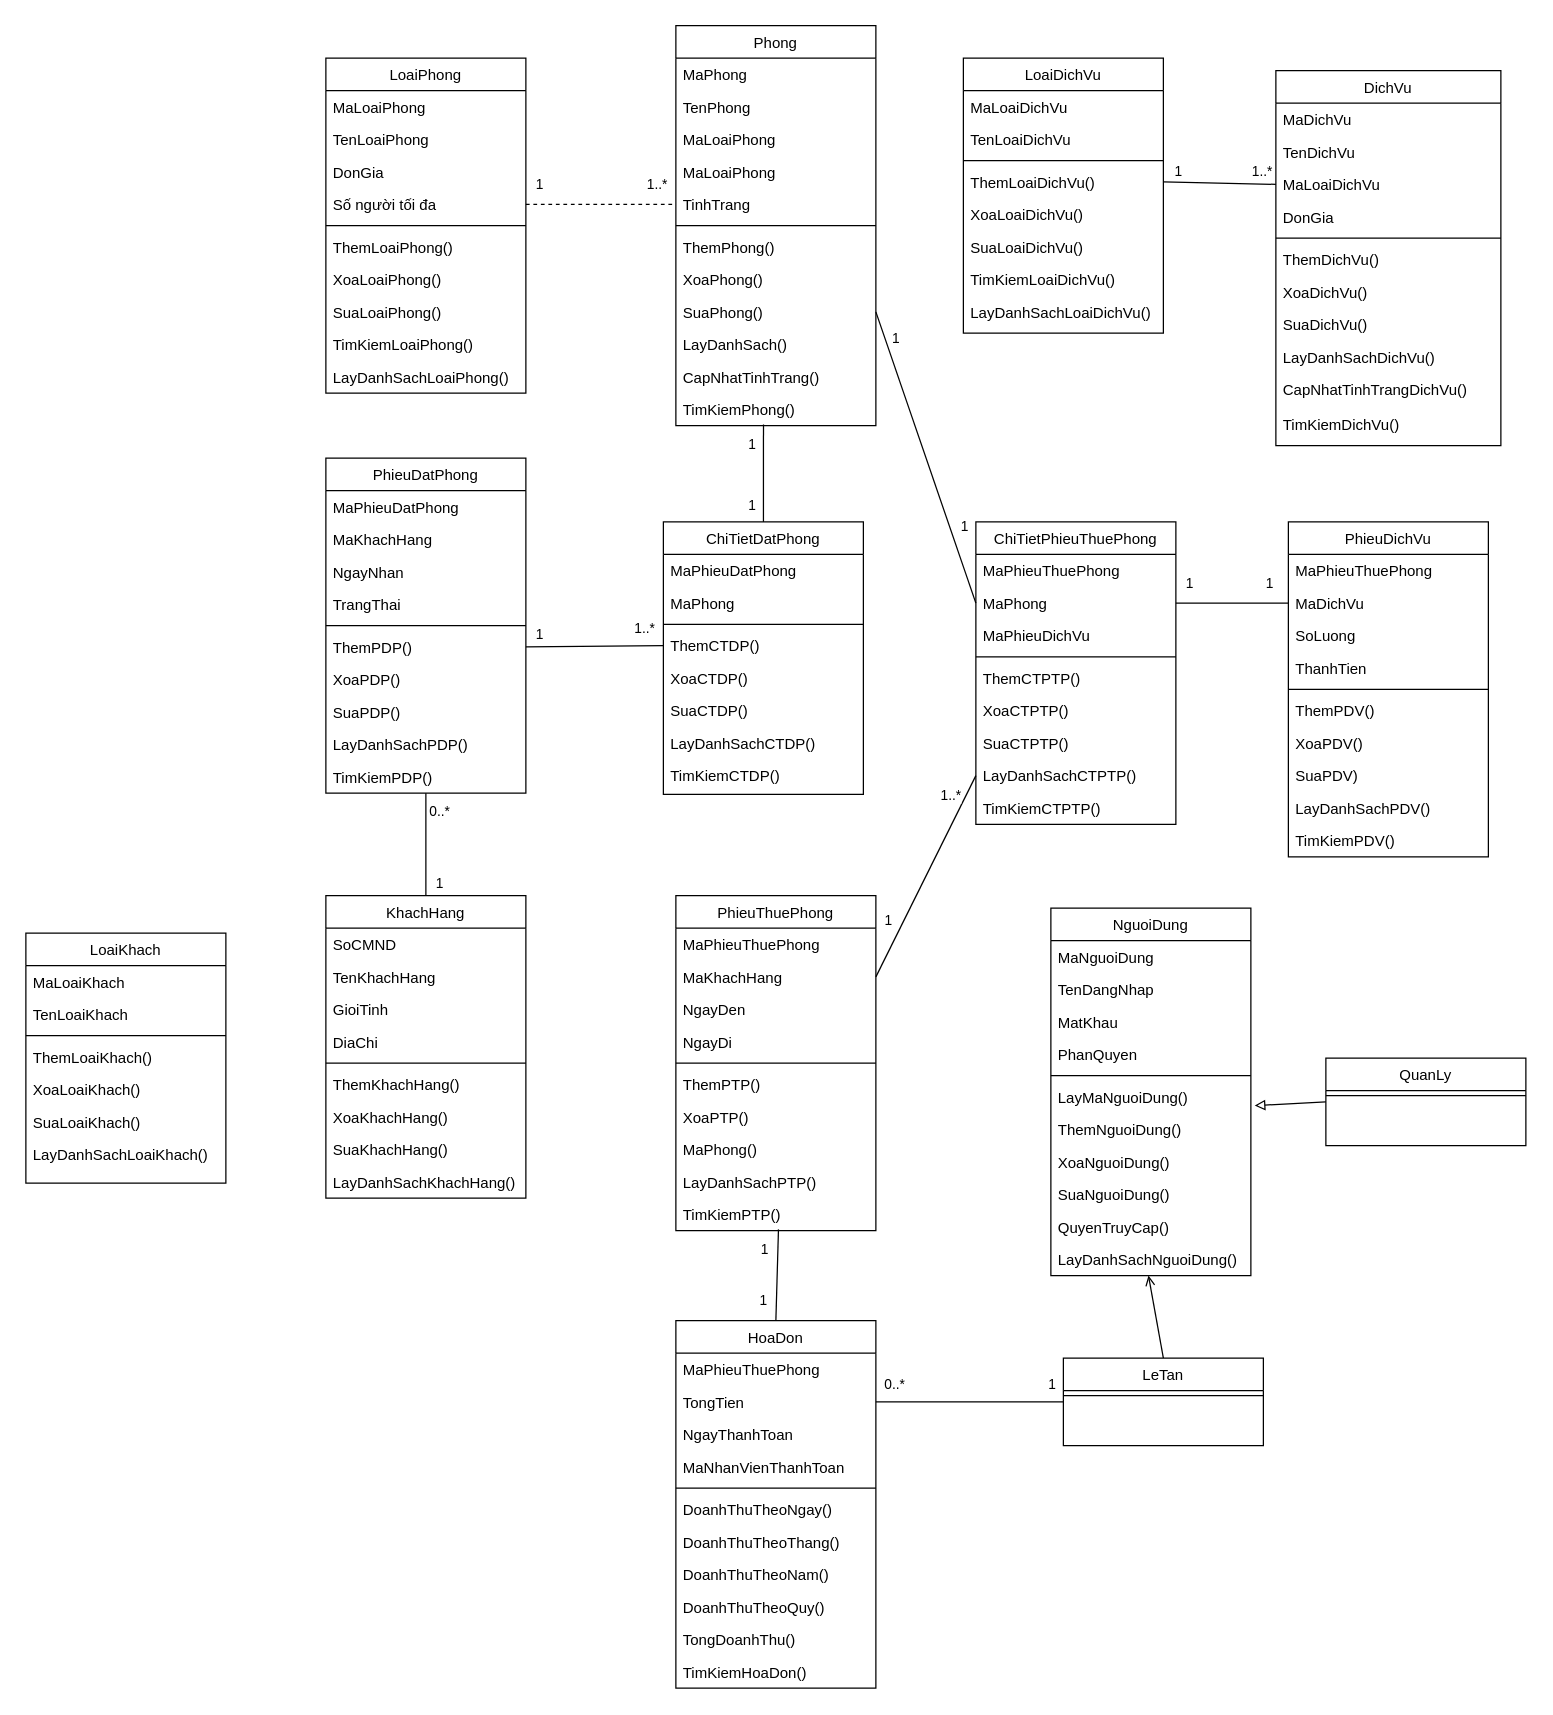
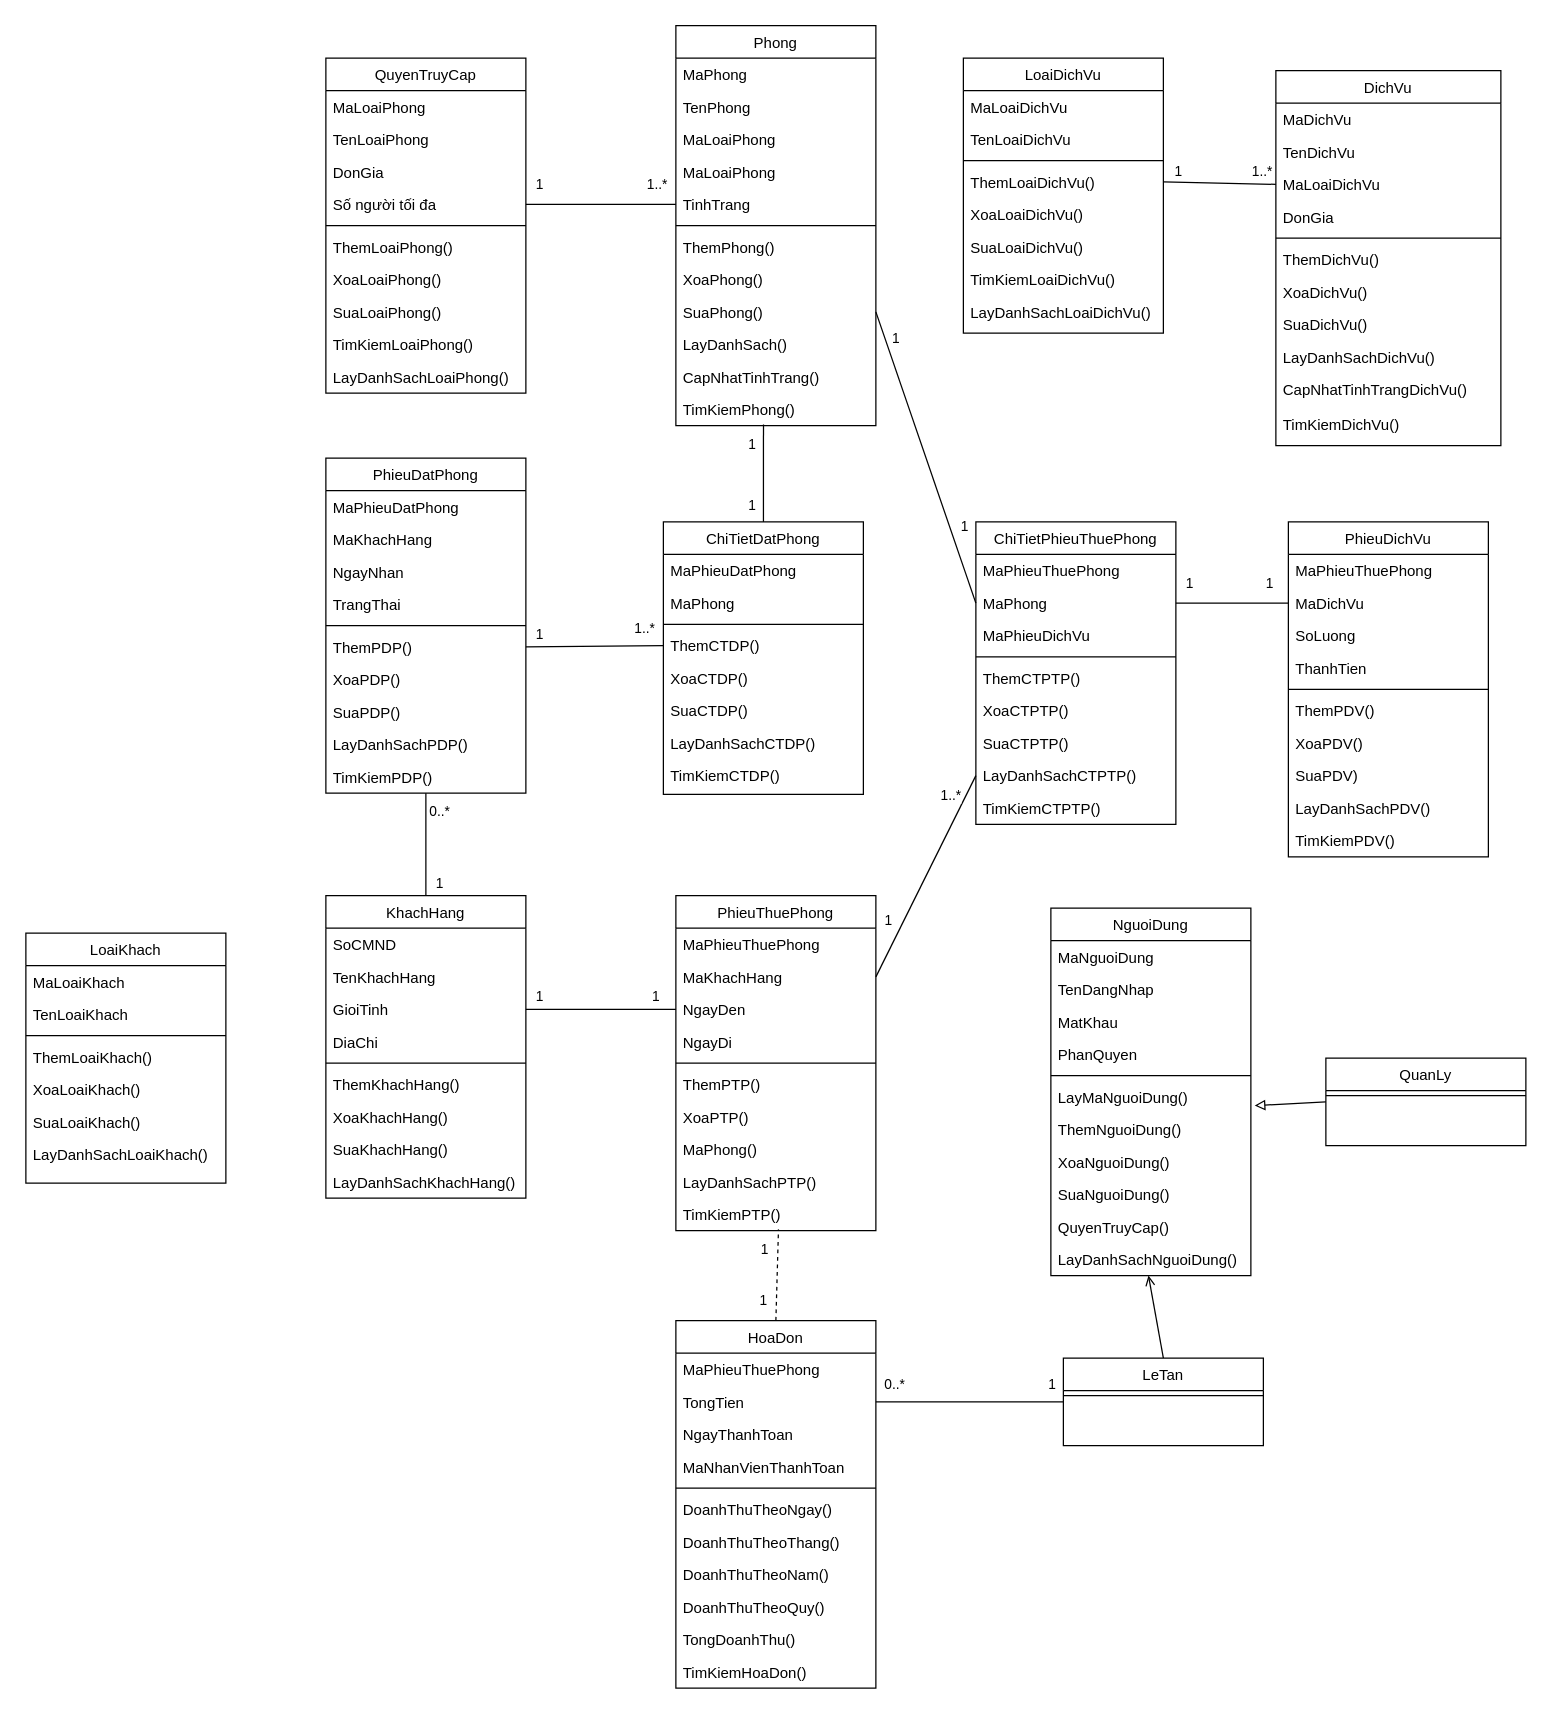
(425, 75) -> (425, 75)
(600, 204) -> (600, 204)
none -> (600, 1009)
(777, 1276) -> (777, 1276)
